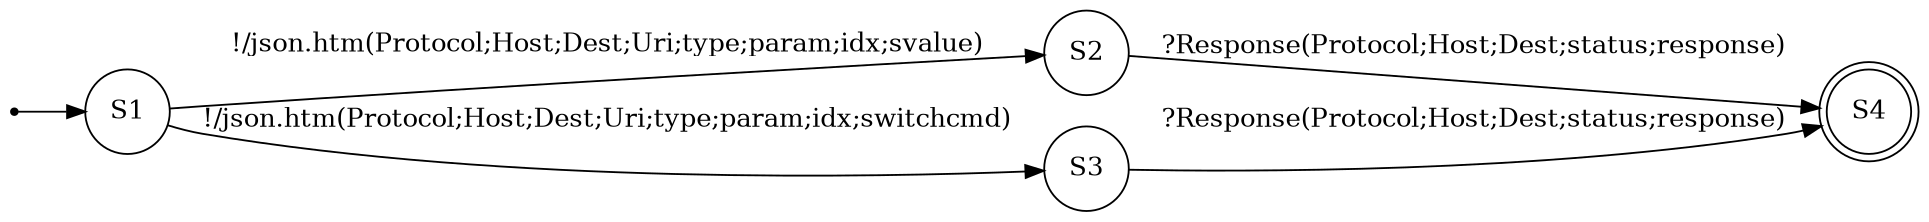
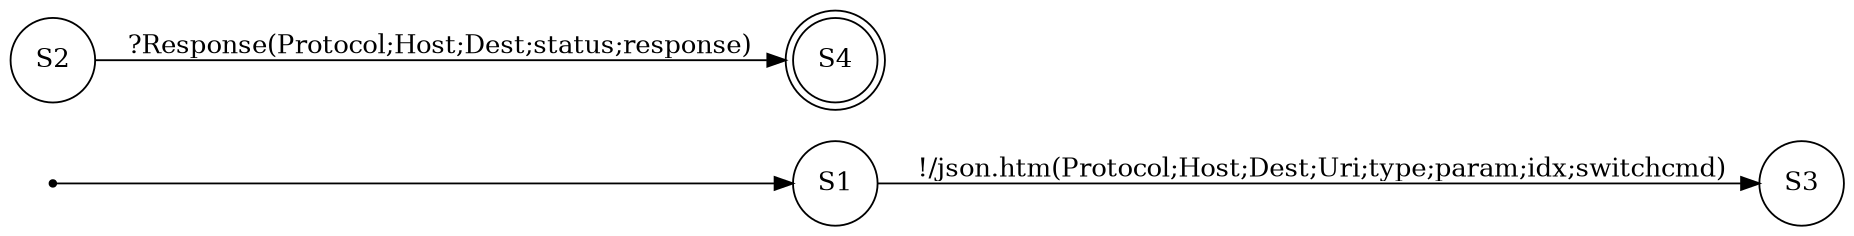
(598, 81) -> none
(1467, 165) -> none
